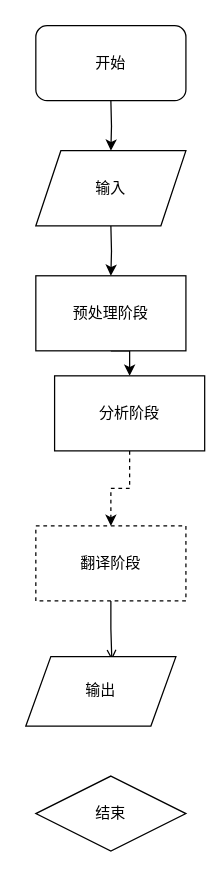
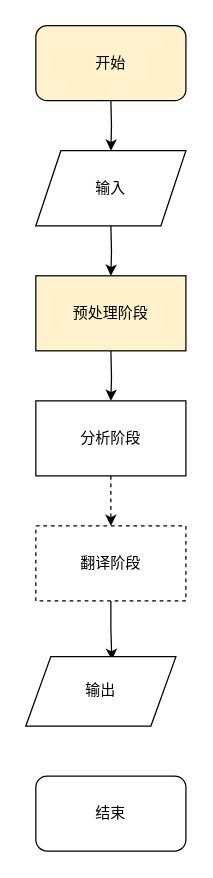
(111, 63) -> (111, 63)
(111, 313) -> (111, 313)
(129, 413) -> (111, 438)
(111, 652) -> (111, 650)
(111, 813) -> (111, 813)
